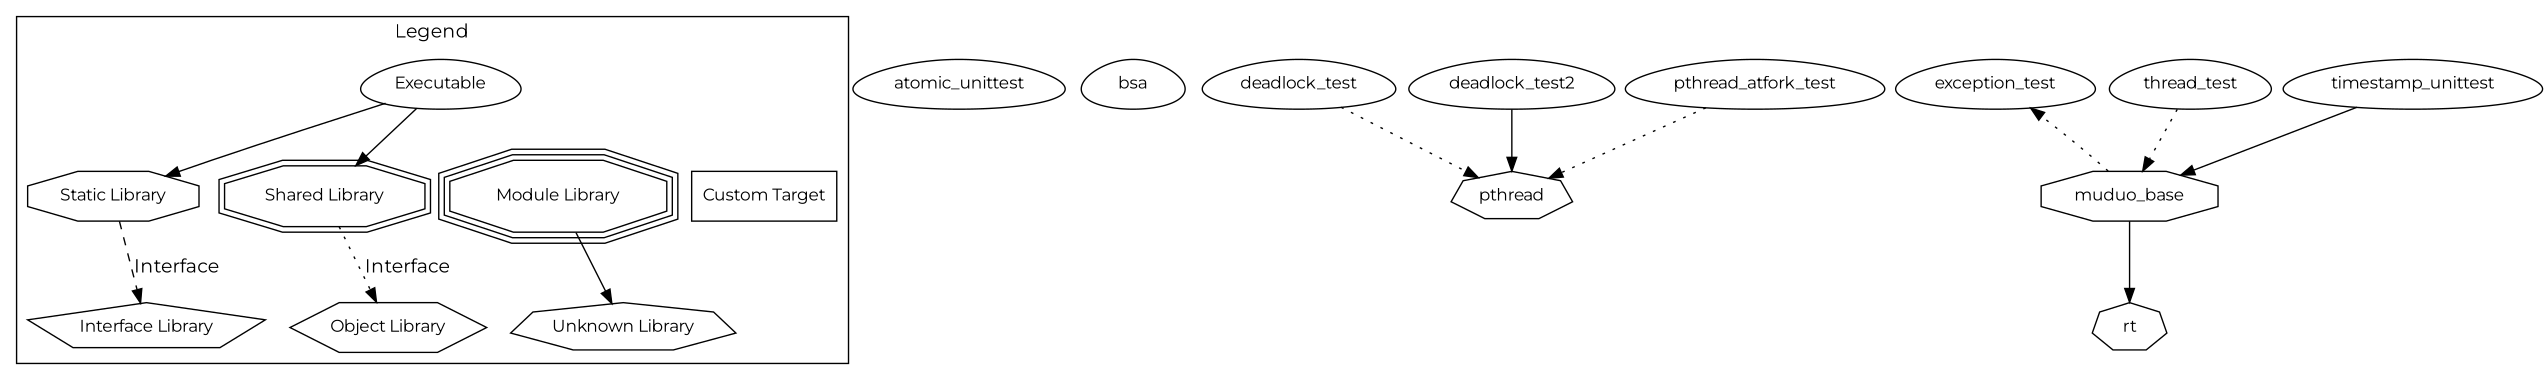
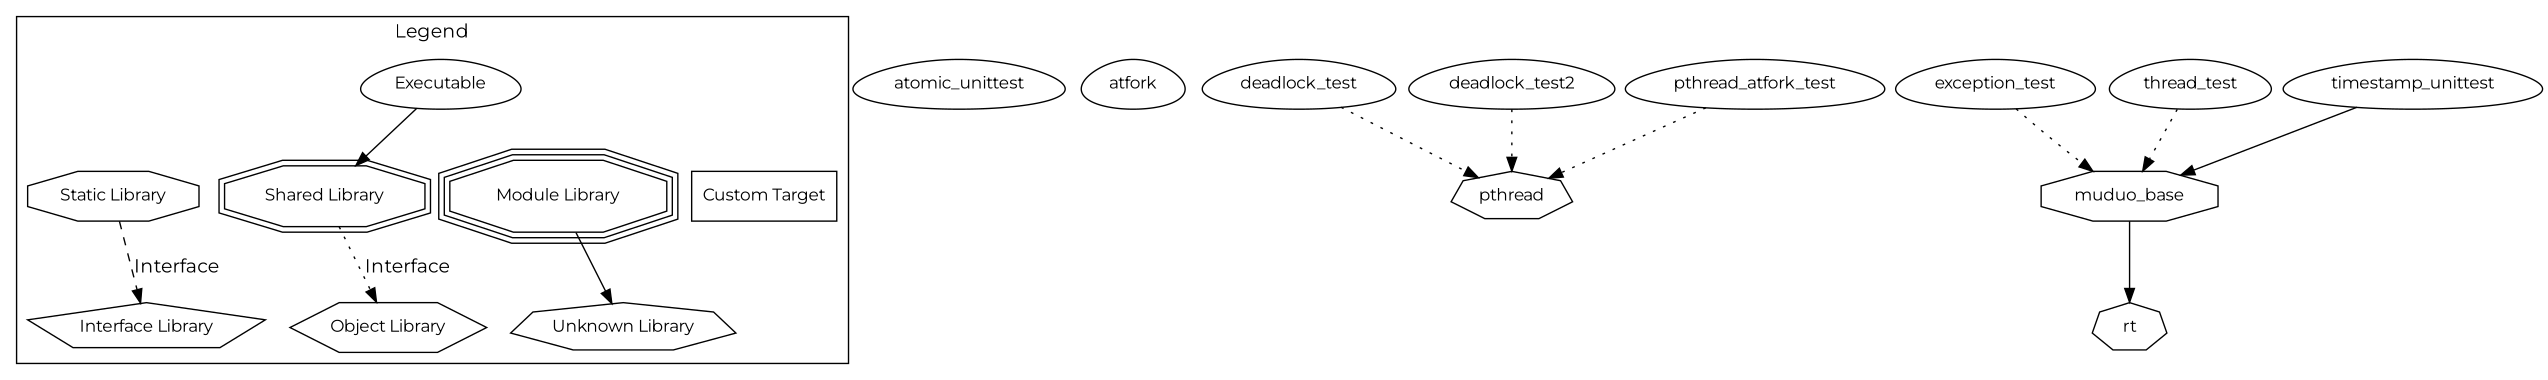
(1133, 84) -> (1133, 84)
(1512, 133) -> (1512, 133)
(282, 137) -> none
(2076, 143) -> (2048, 136)
